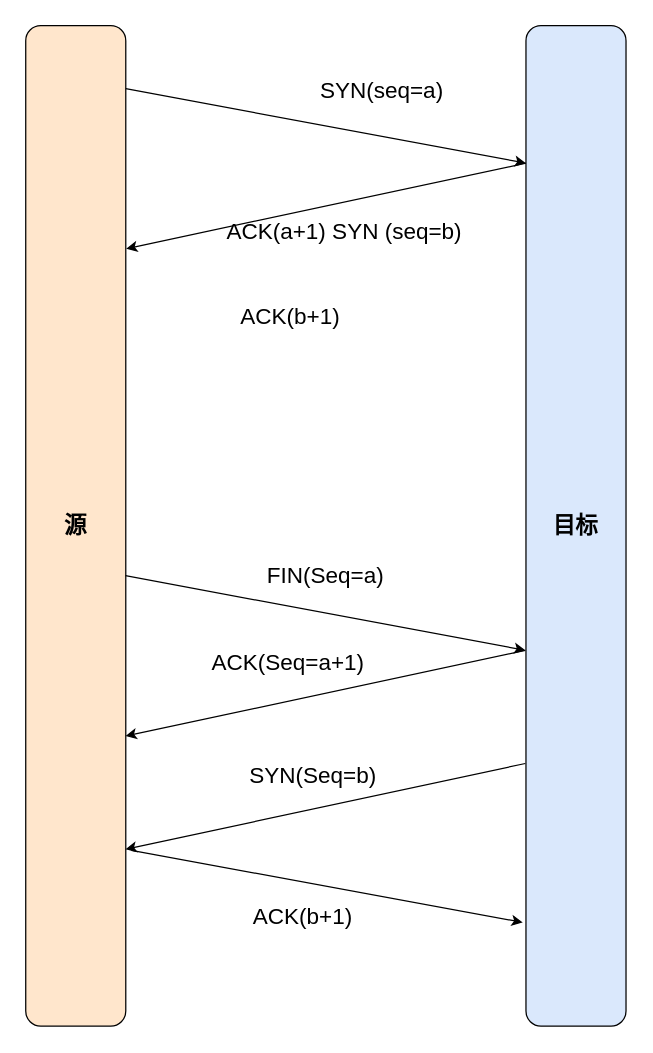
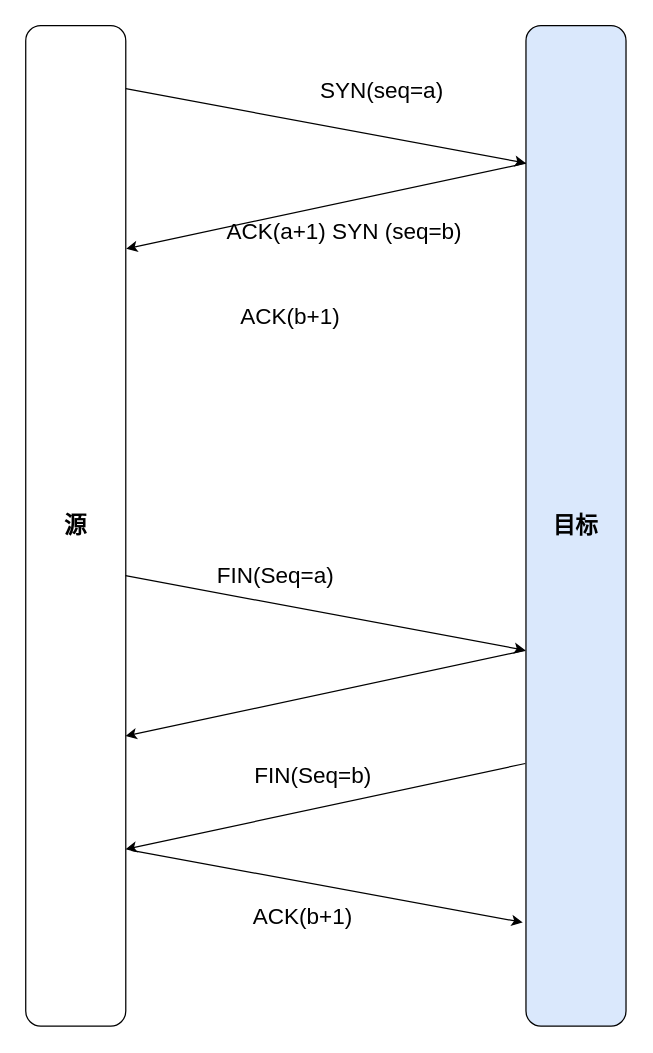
(76, 526) -> (76, 526)
(326, 576) -> (276, 576)
(288, 663) -> none
(313, 776) -> (313, 776)
